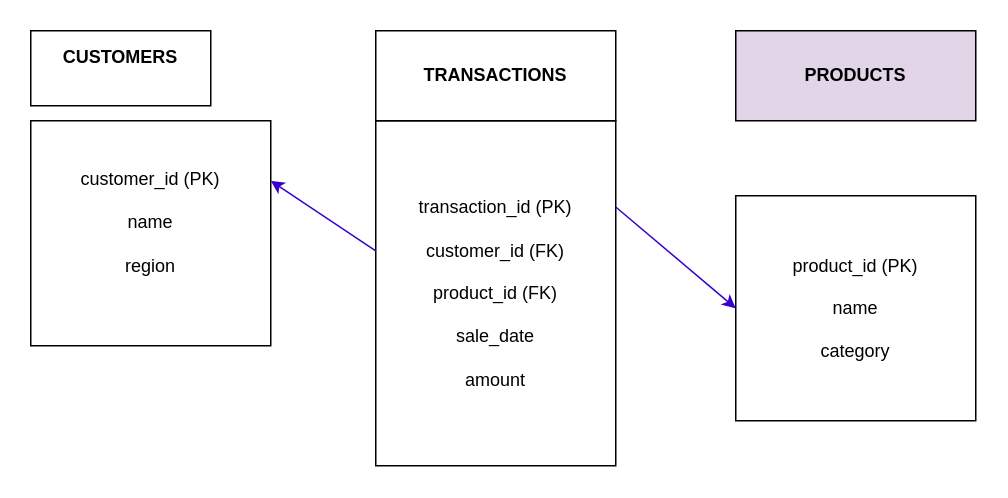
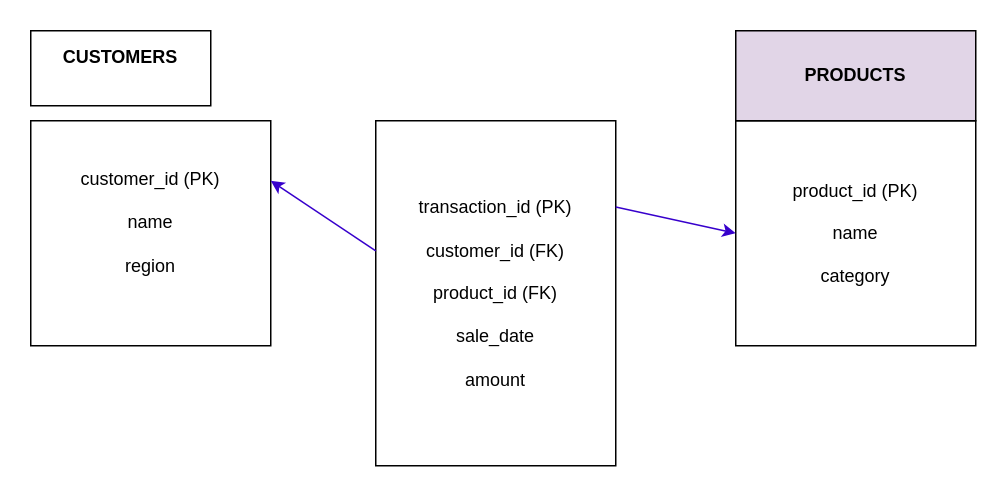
(496, 76) -> none
(856, 308) -> (856, 233)
